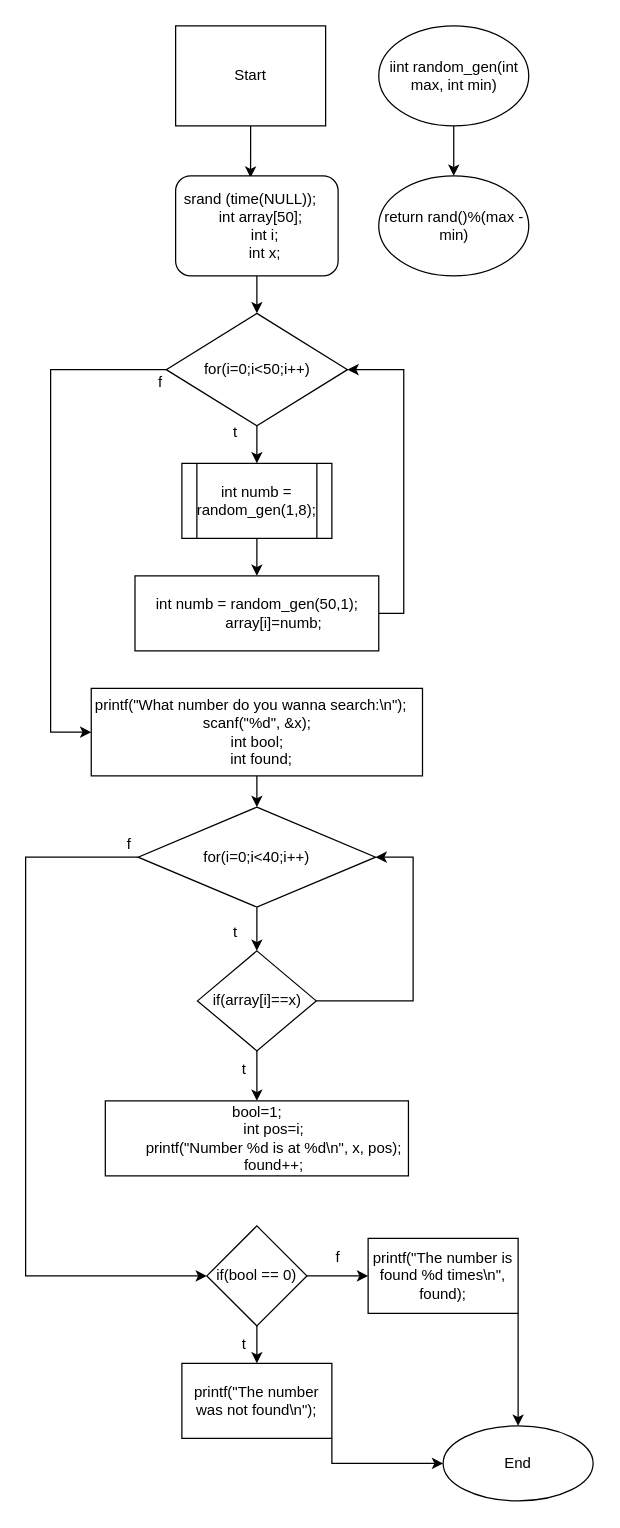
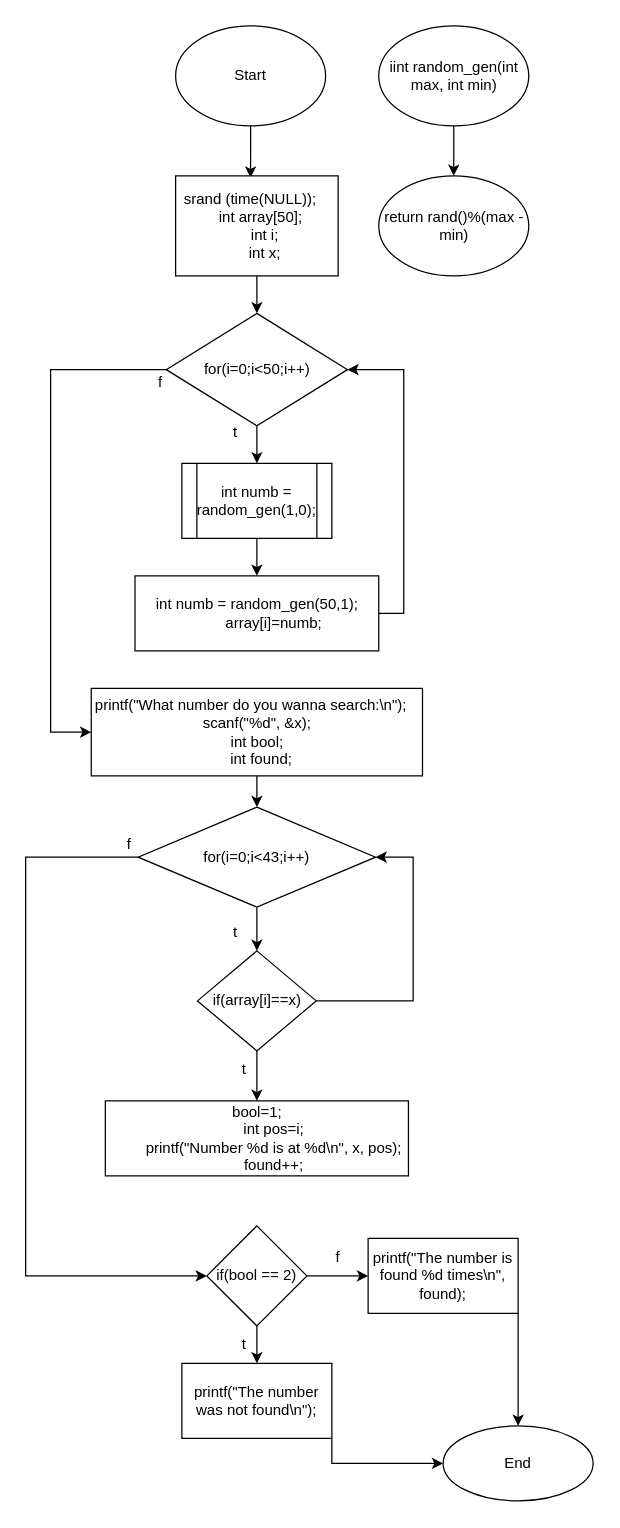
(251, 76) -> (251, 76)
(257, 226) -> (257, 226)
(257, 501) -> (257, 501)
(257, 857) -> (257, 857)
(257, 1276) -> (257, 1276)
